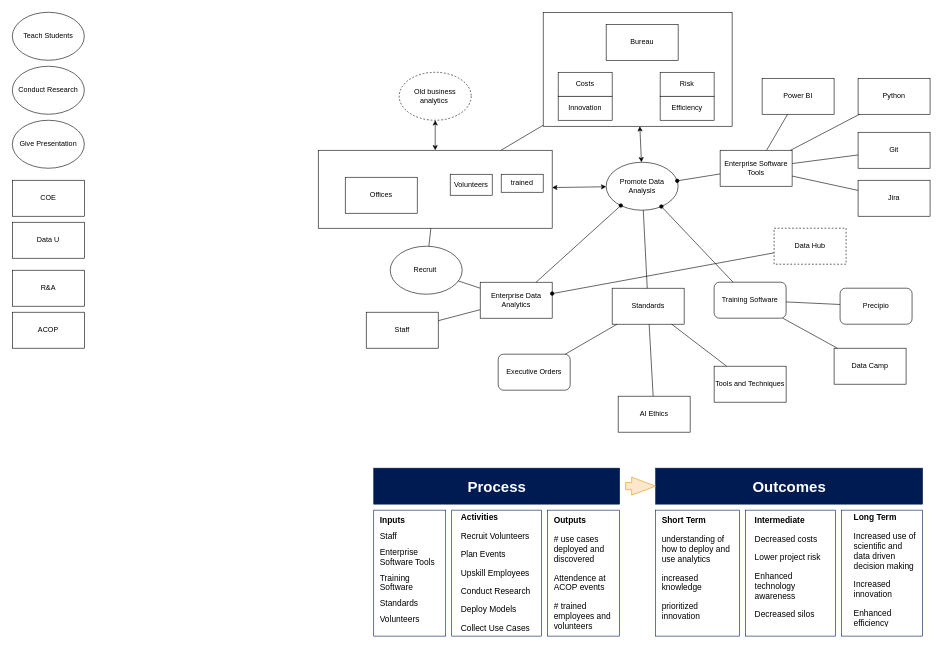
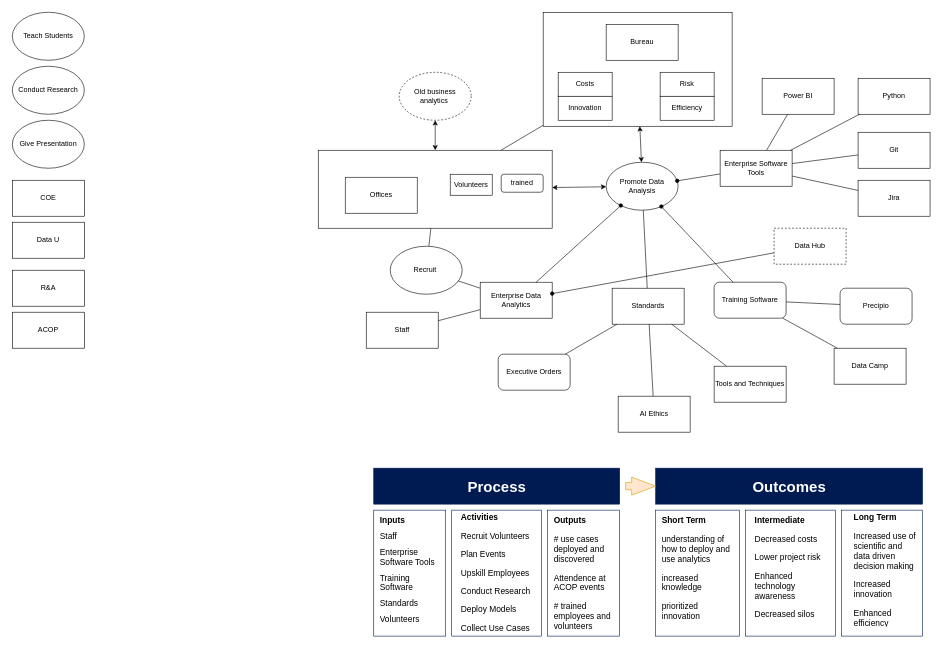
(522, 183) -> (522, 183)
